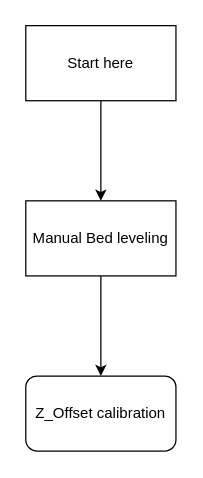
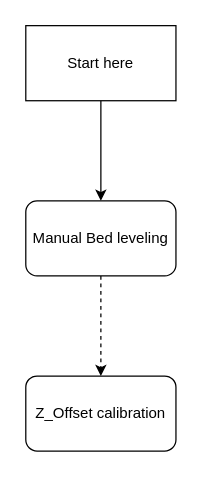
(101, 238) -> (101, 238)
(101, 322) -> (101, 322)
